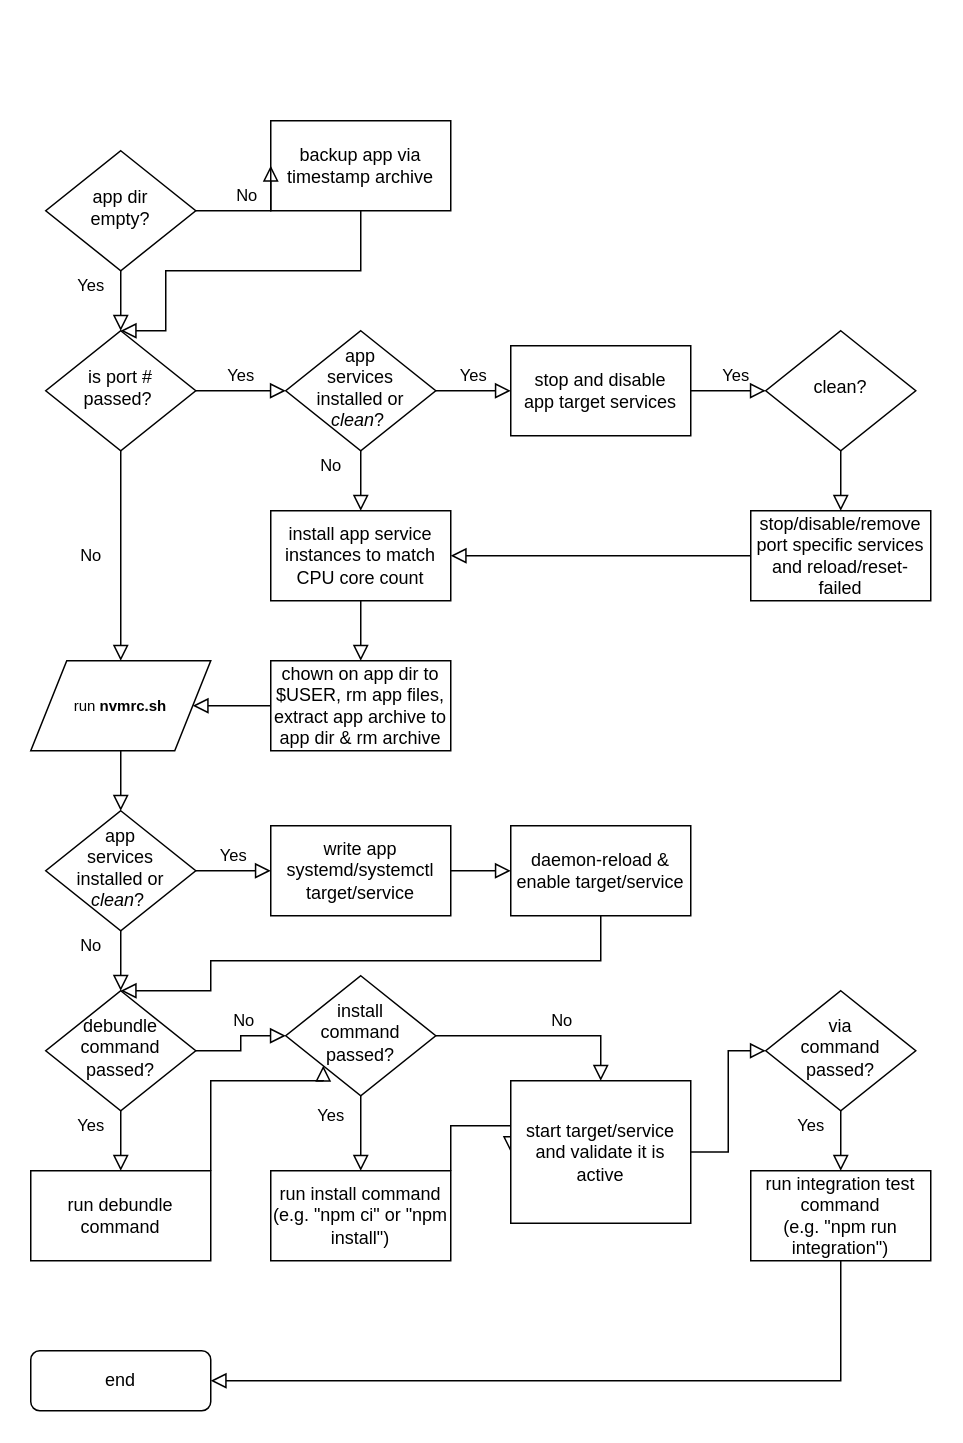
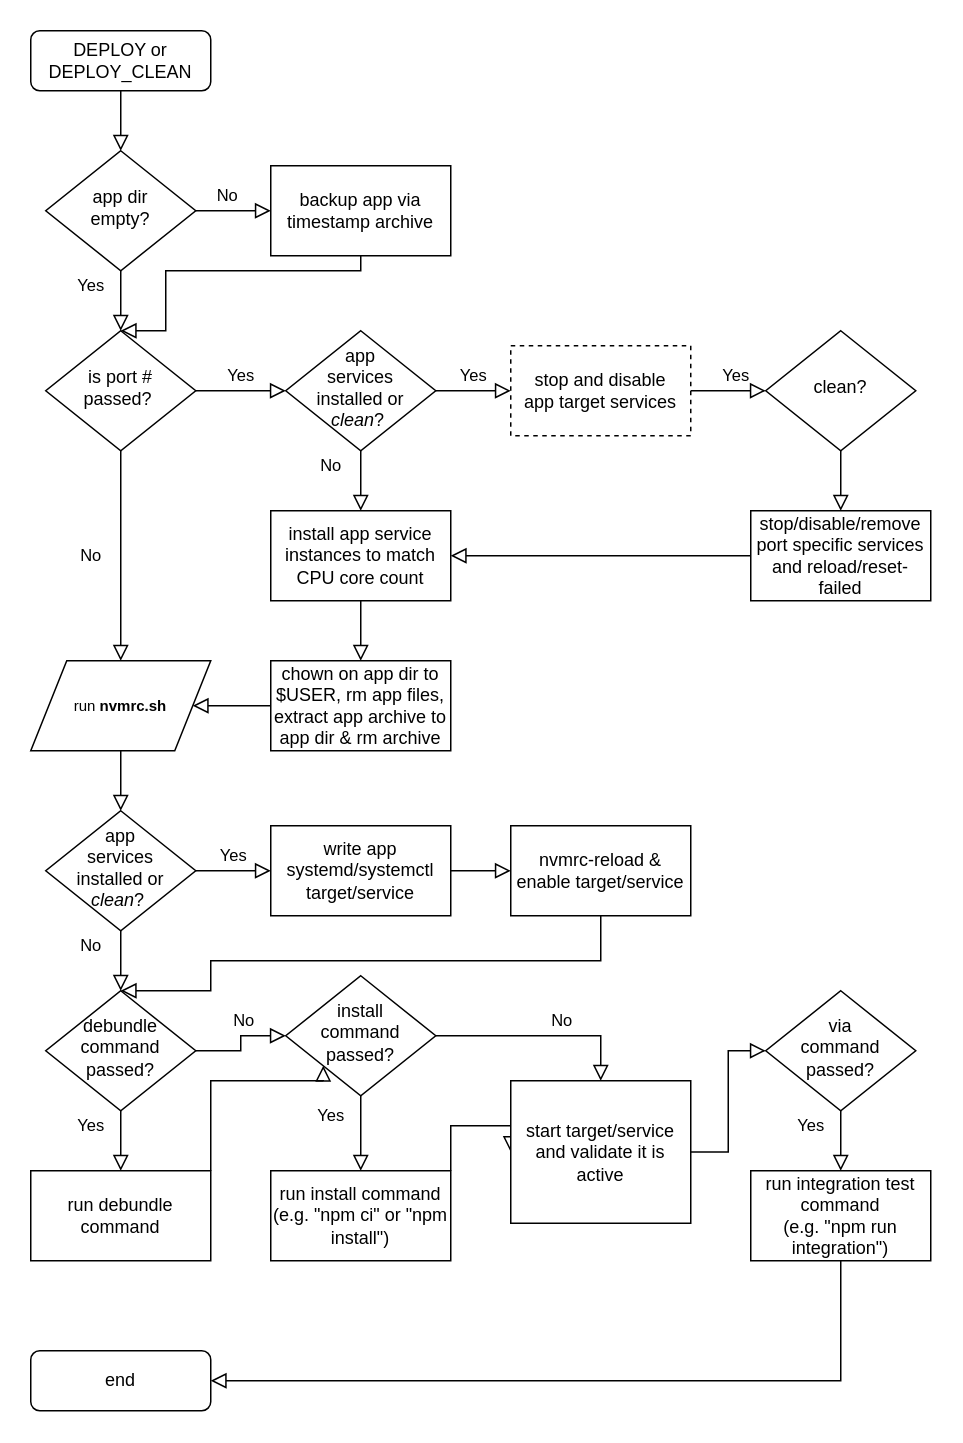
none -> (121, 61)
none -> (121, 113)
(361, 166) -> (361, 211)
(601, 391) -> (601, 391)
(601, 871) -> (601, 871)
